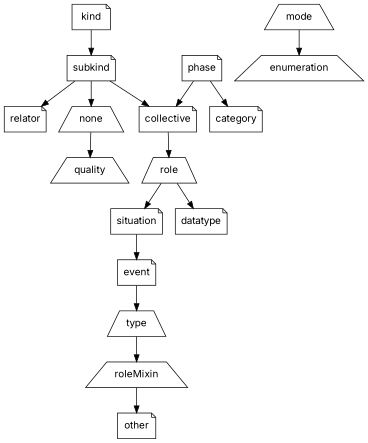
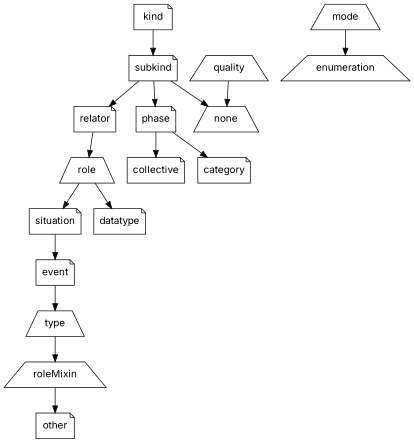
(126, 92) -> (154, 90)
(91, 141) -> (228, 90)
(168, 141) -> (92, 141)
